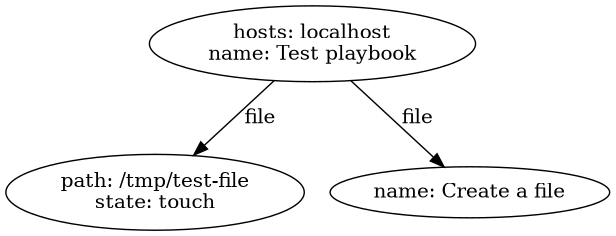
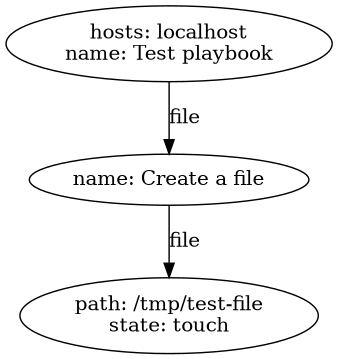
(239, 113) -> (169, 234)
